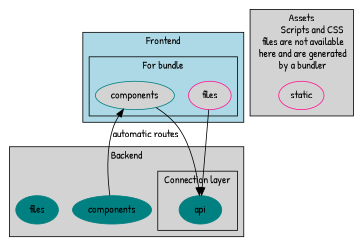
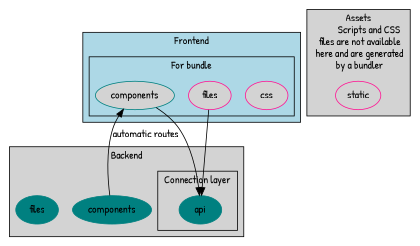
none -> (267, 95)
